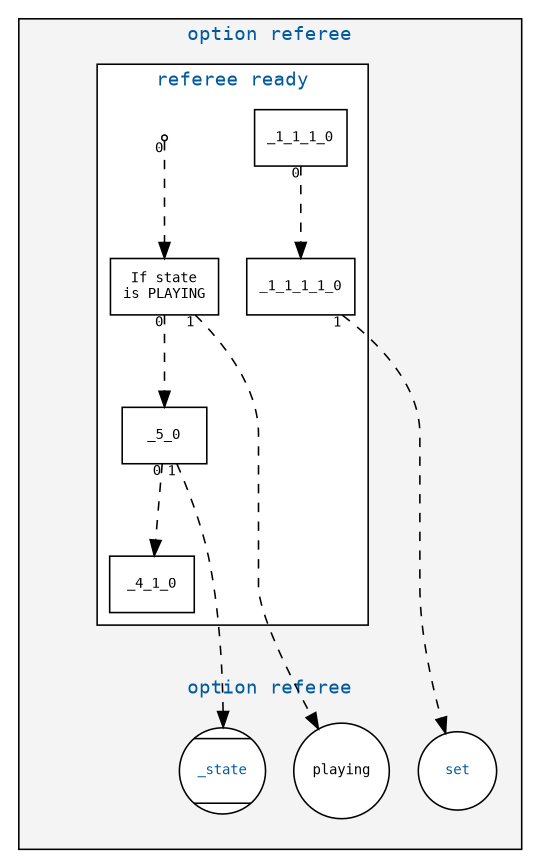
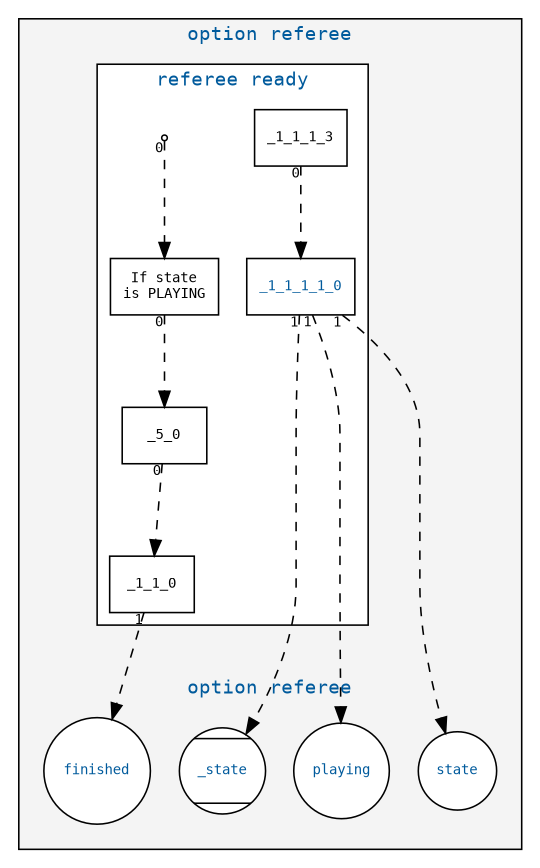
(301, 138) -> (301, 138)
(301, 287) -> (301, 287)
(258, 511) -> (340, 509)
(152, 584) -> (152, 584)
(214, 585) -> (296, 521)
none -> (97, 771)
(342, 771) -> (342, 771)
(457, 771) -> (457, 771)
